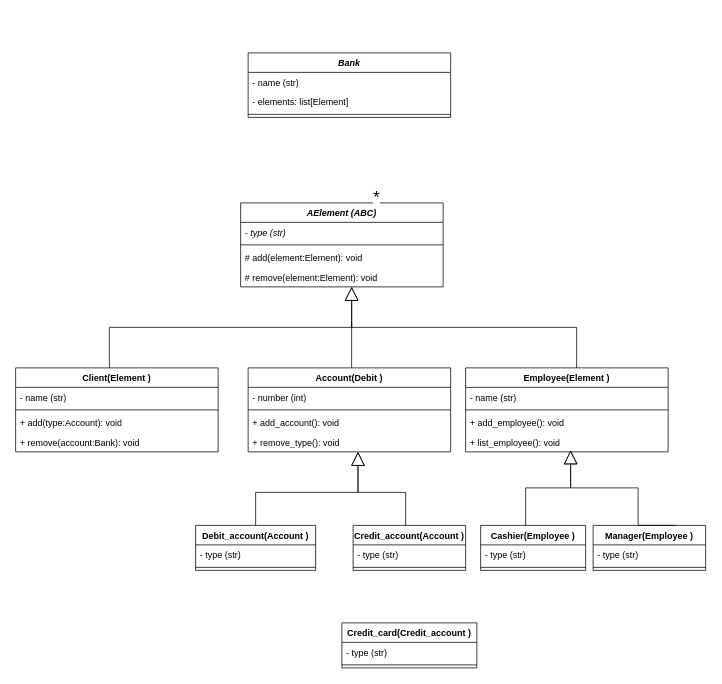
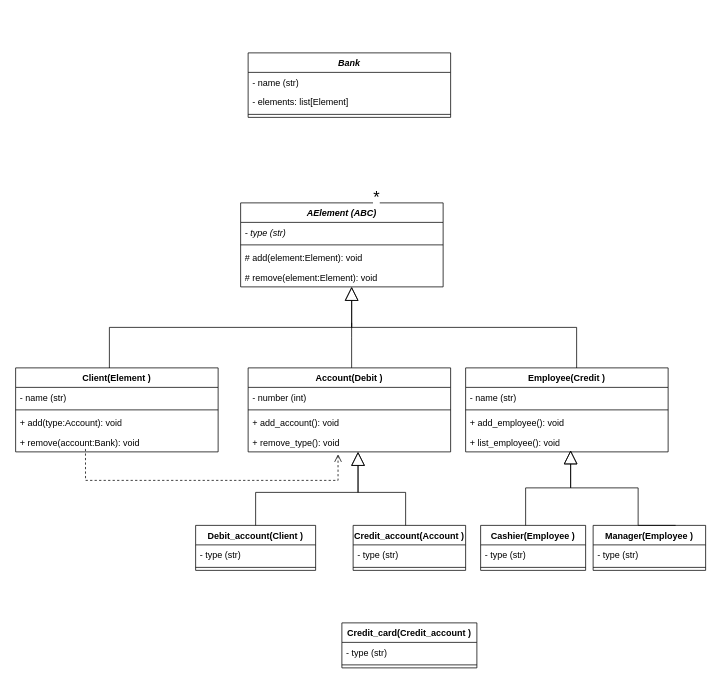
(567, 379) -> (567, 379)
none -> (208, 480)
(255, 536) -> (255, 536)
